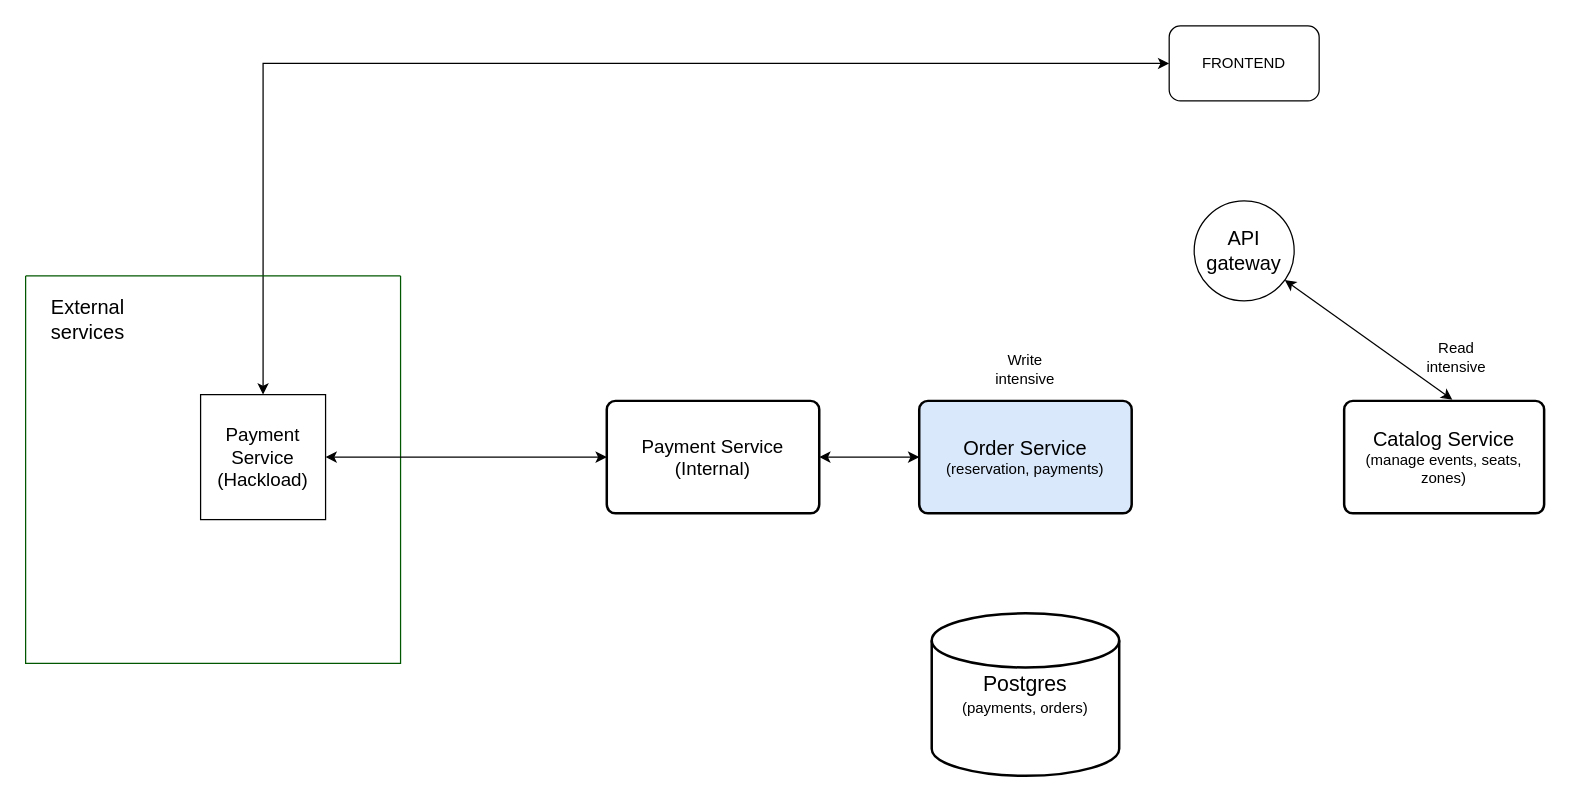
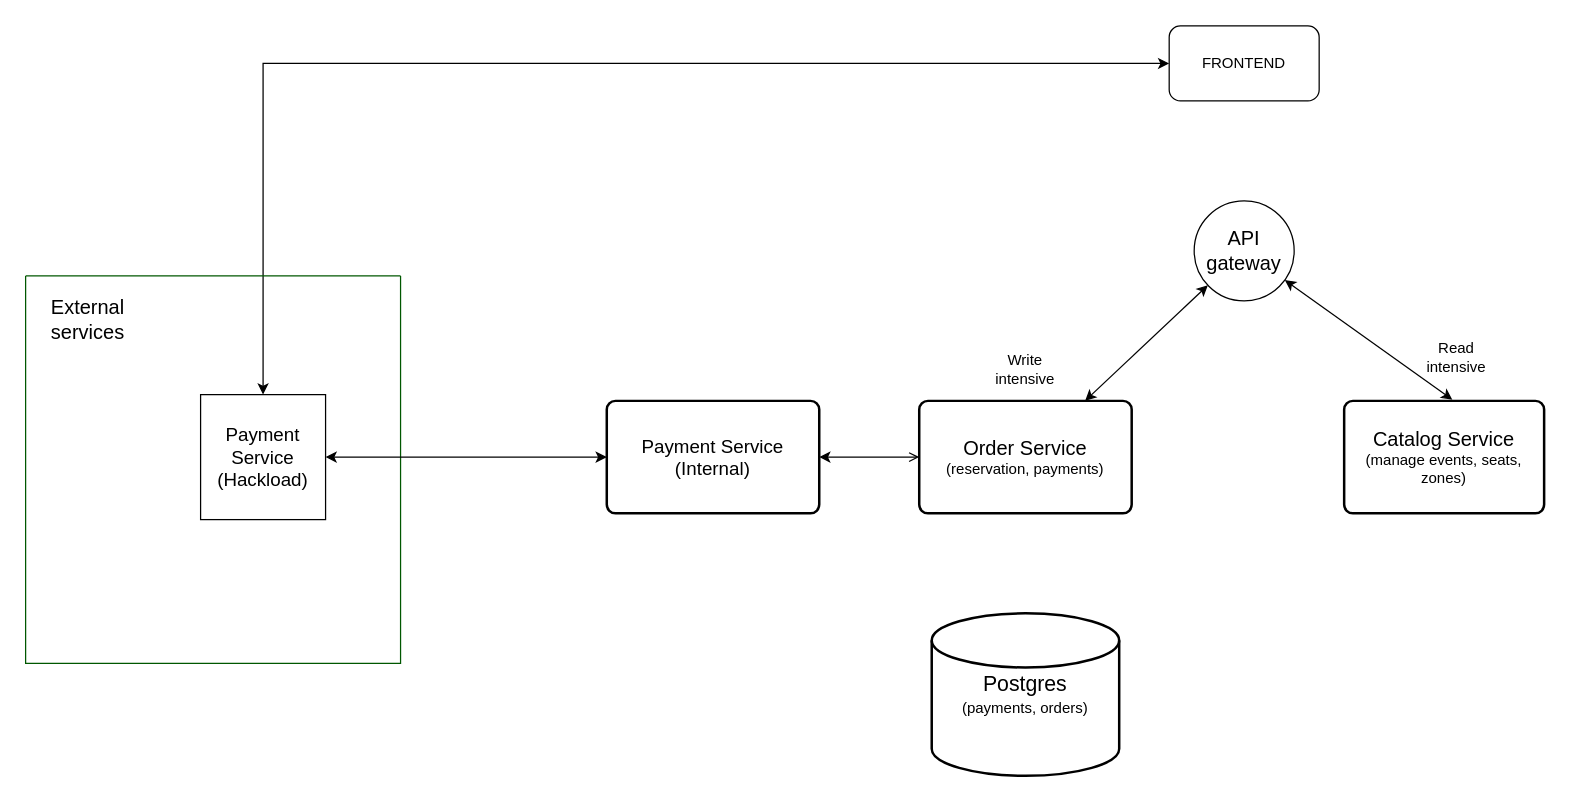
none -> (1147, 343)
(909, 457) -> (911, 457)
(1026, 457) -> (1026, 457)
